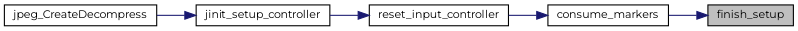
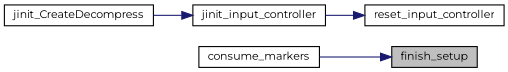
(81, 15) -> (79, 15)
(263, 15) -> (259, 15)
(523, 15) -> none
